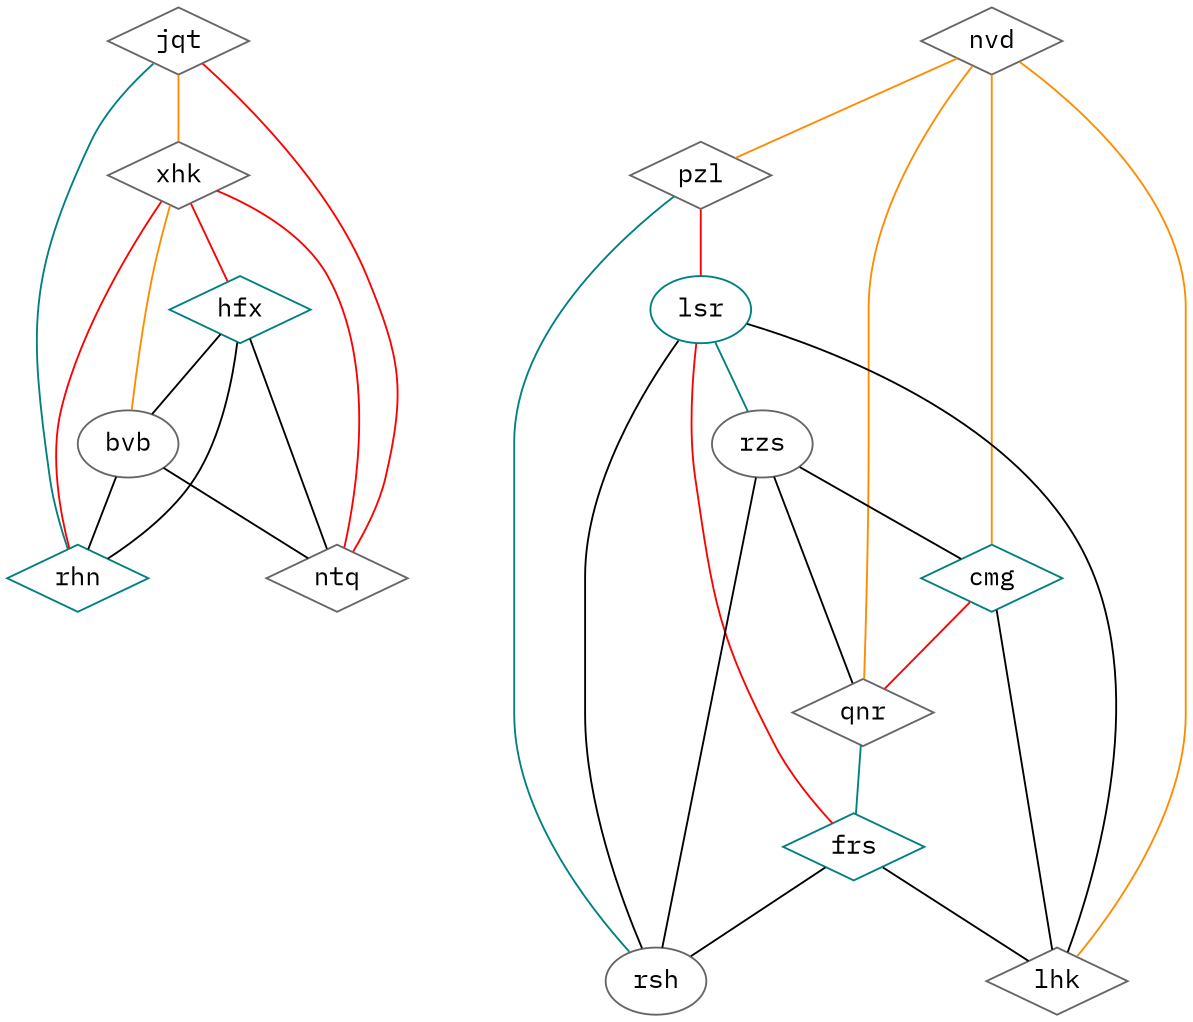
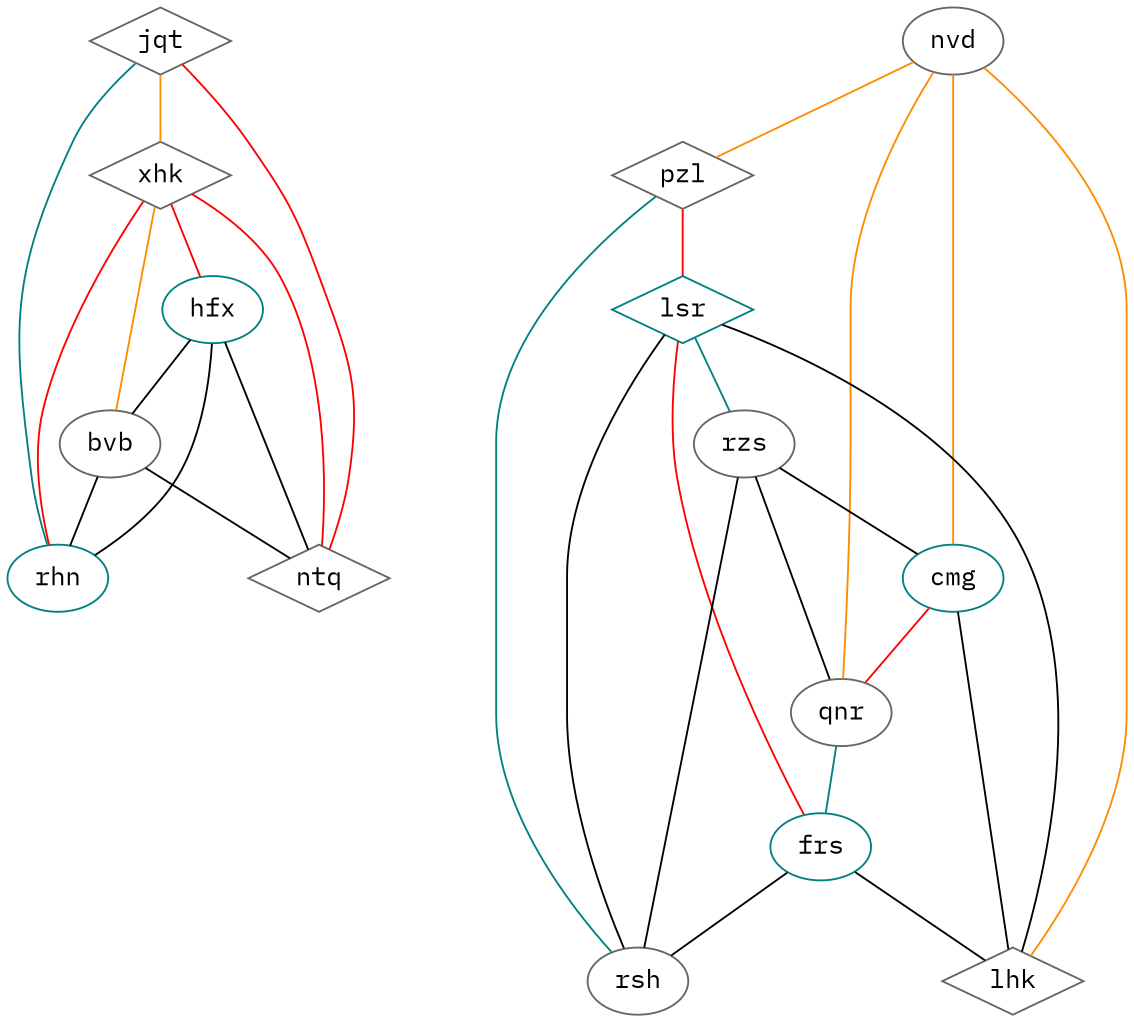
(992, 41) -> (953, 41)
(240, 310) -> (213, 310)
(701, 310) -> (683, 310)
(78, 578) -> (58, 578)
(992, 578) -> (953, 578)
(863, 713) -> (841, 713)
(854, 847) -> (821, 847)
